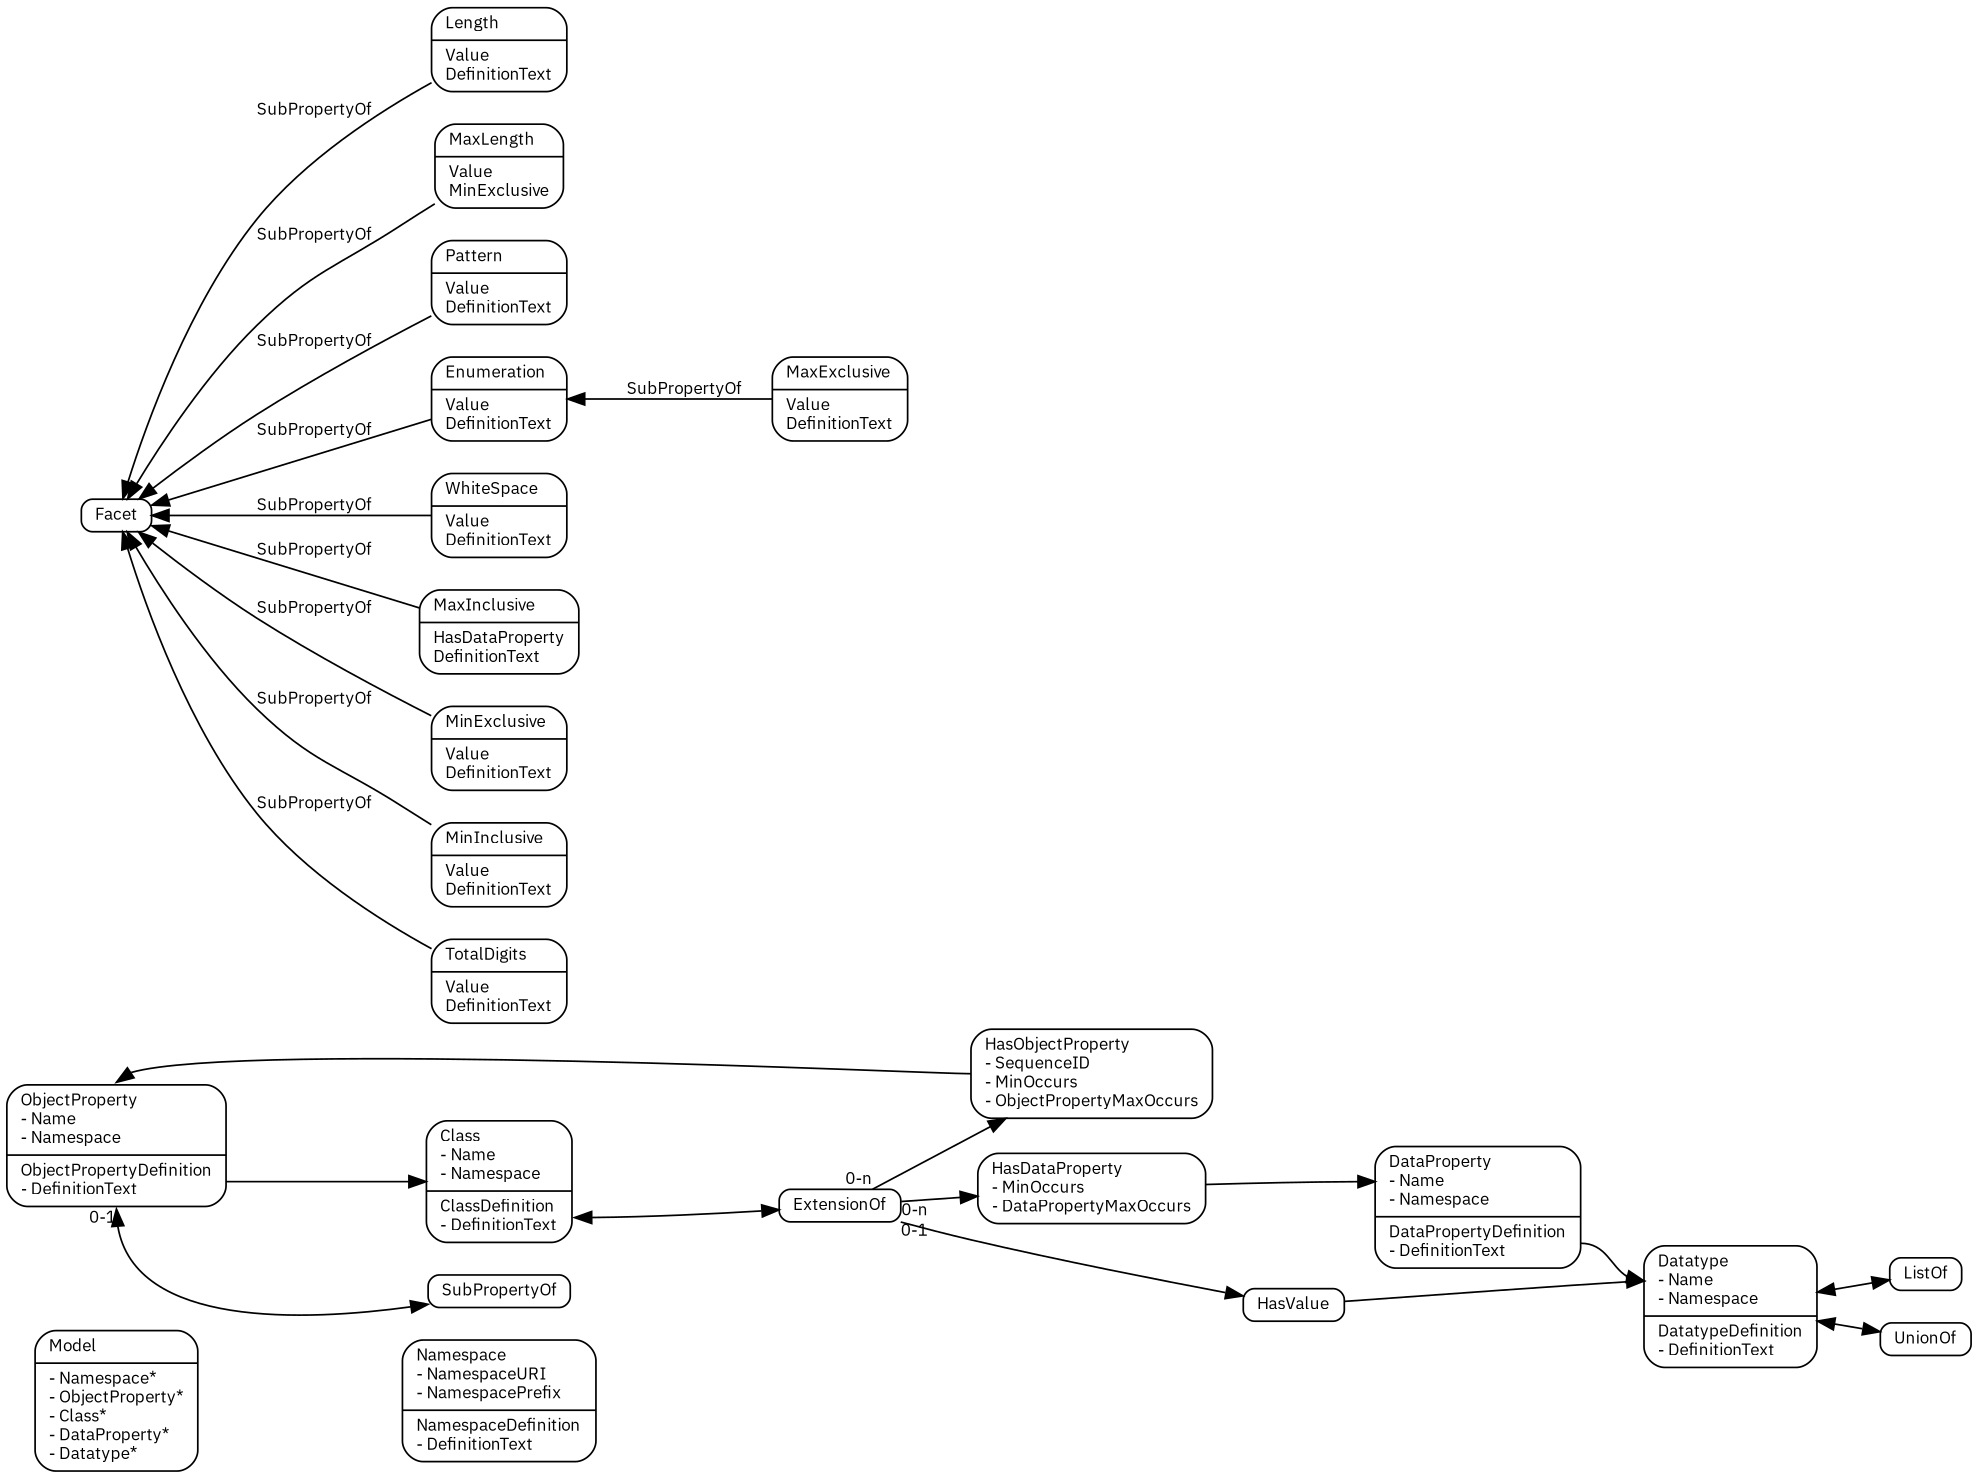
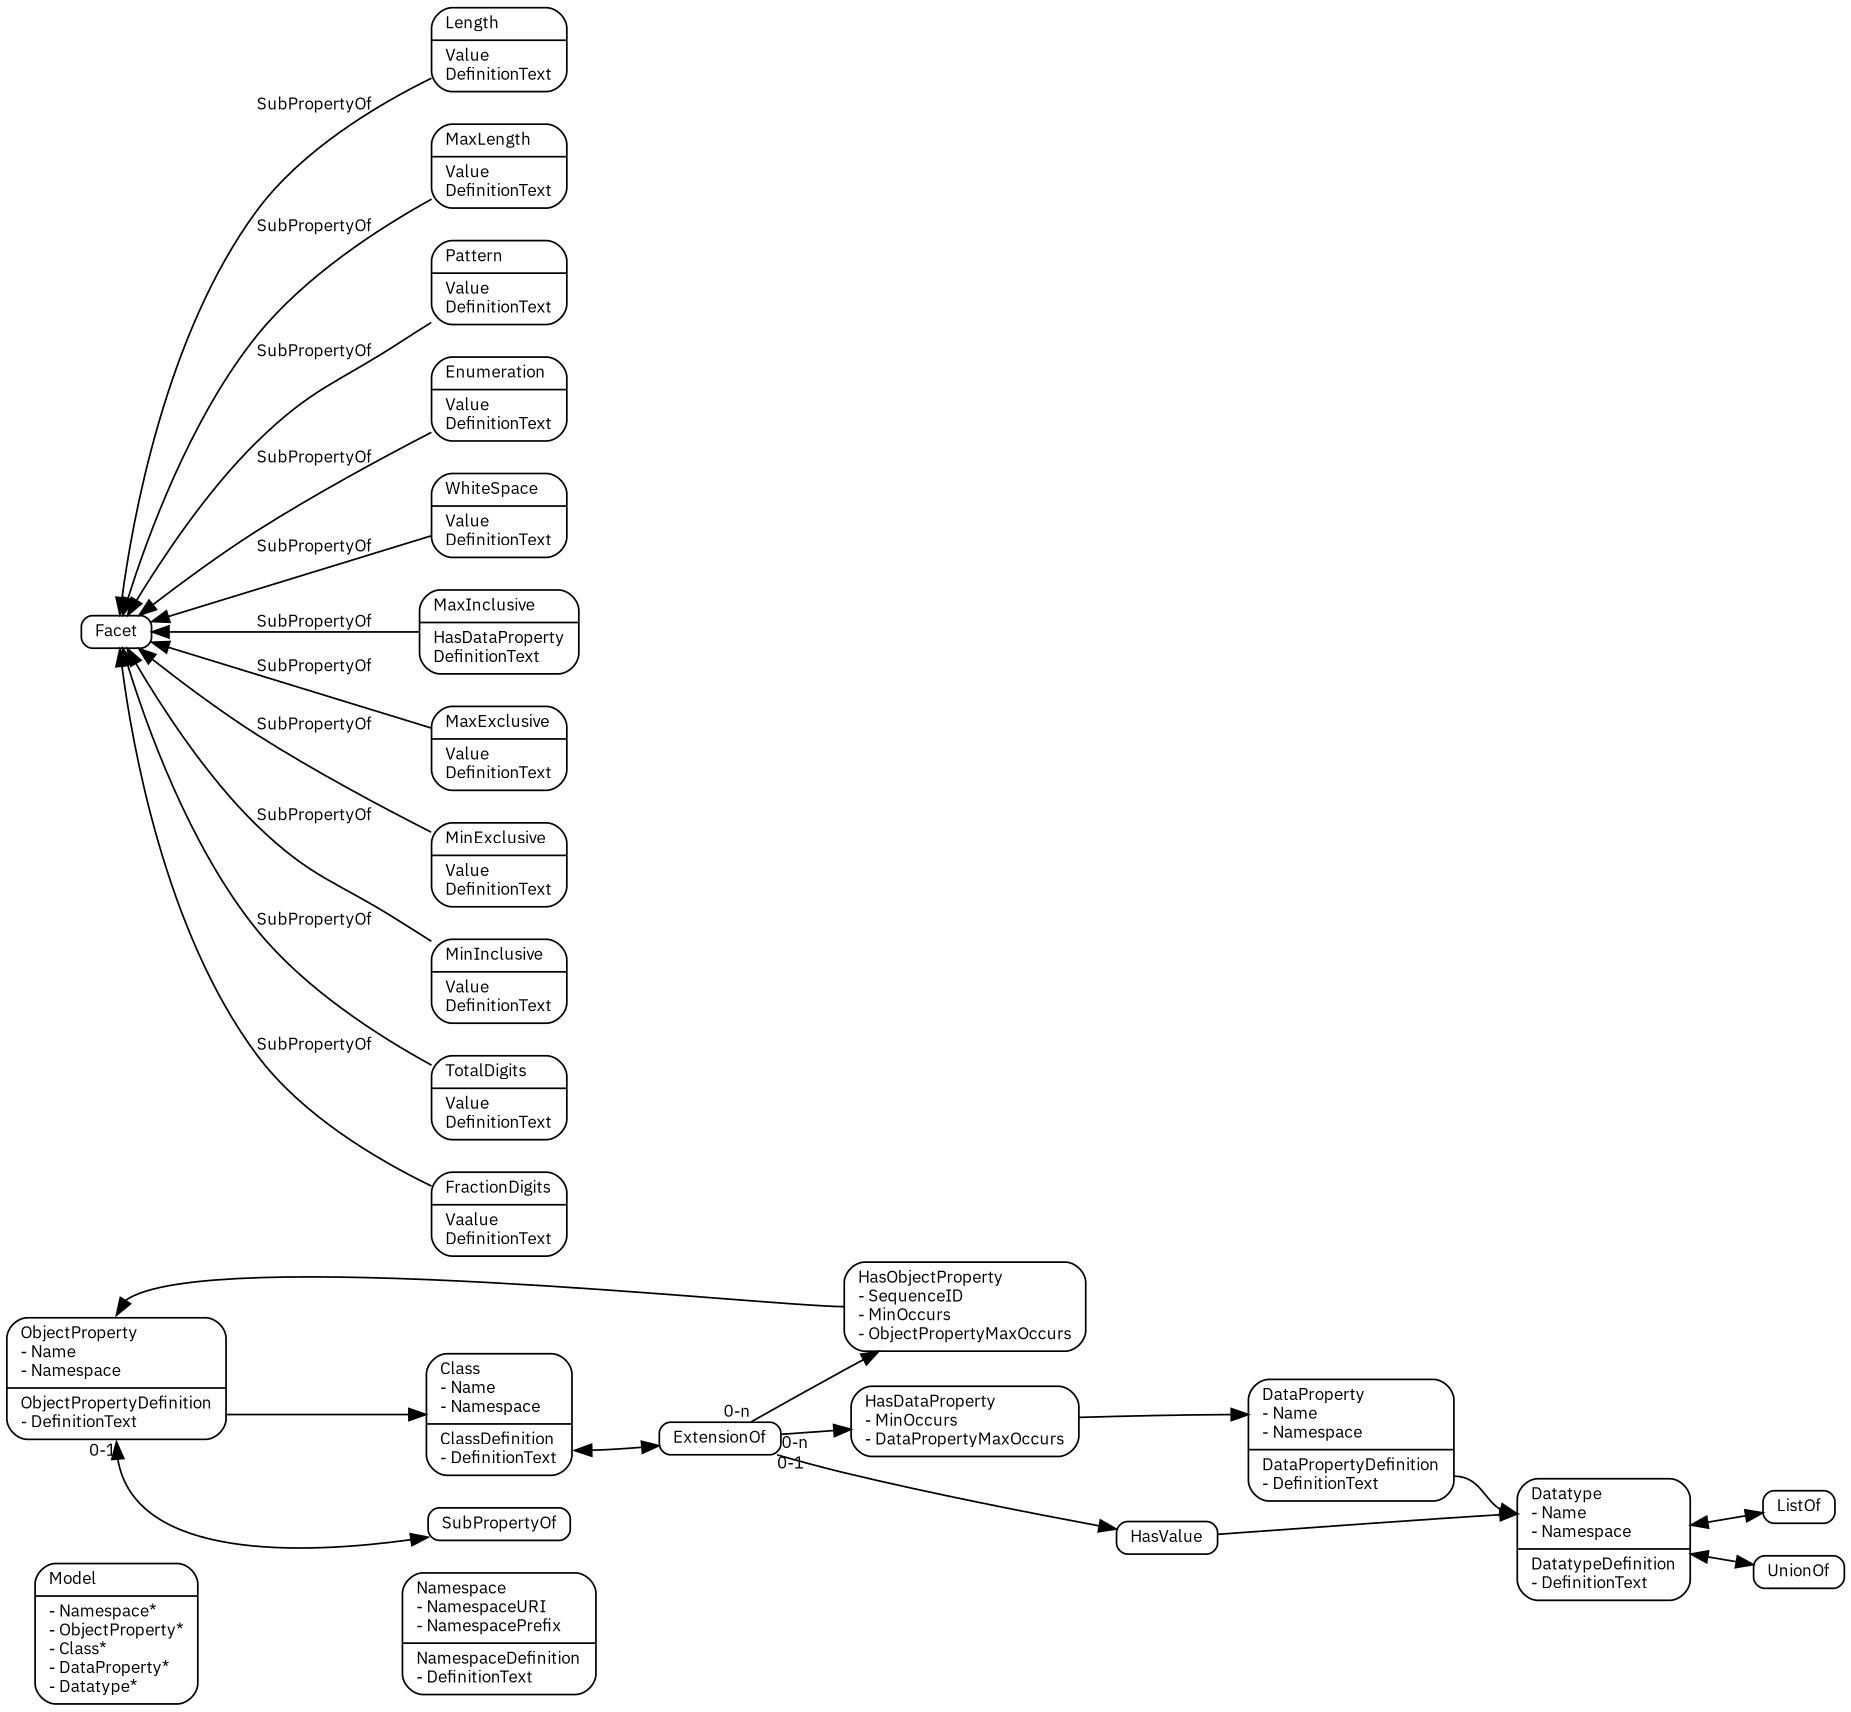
(499, 191) -> (499, 191)
(679, 399) -> (300, 688)
none -> (499, 1214)
